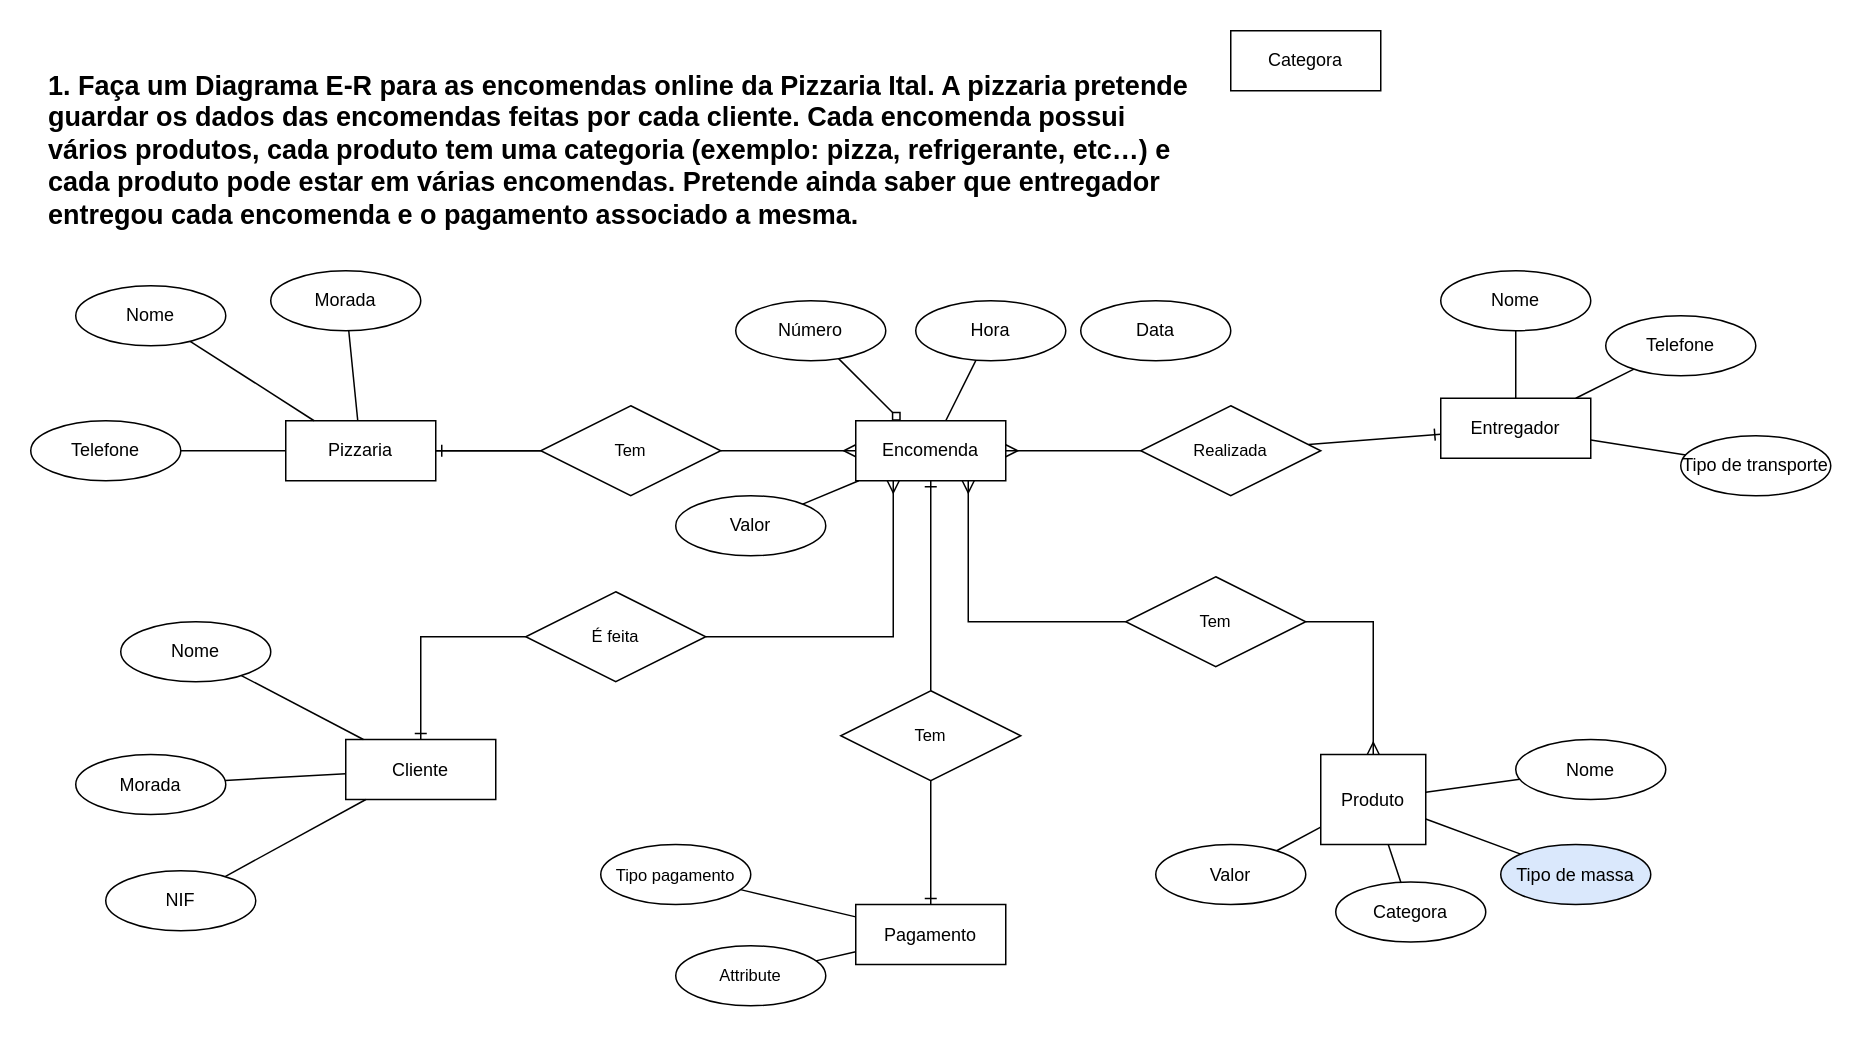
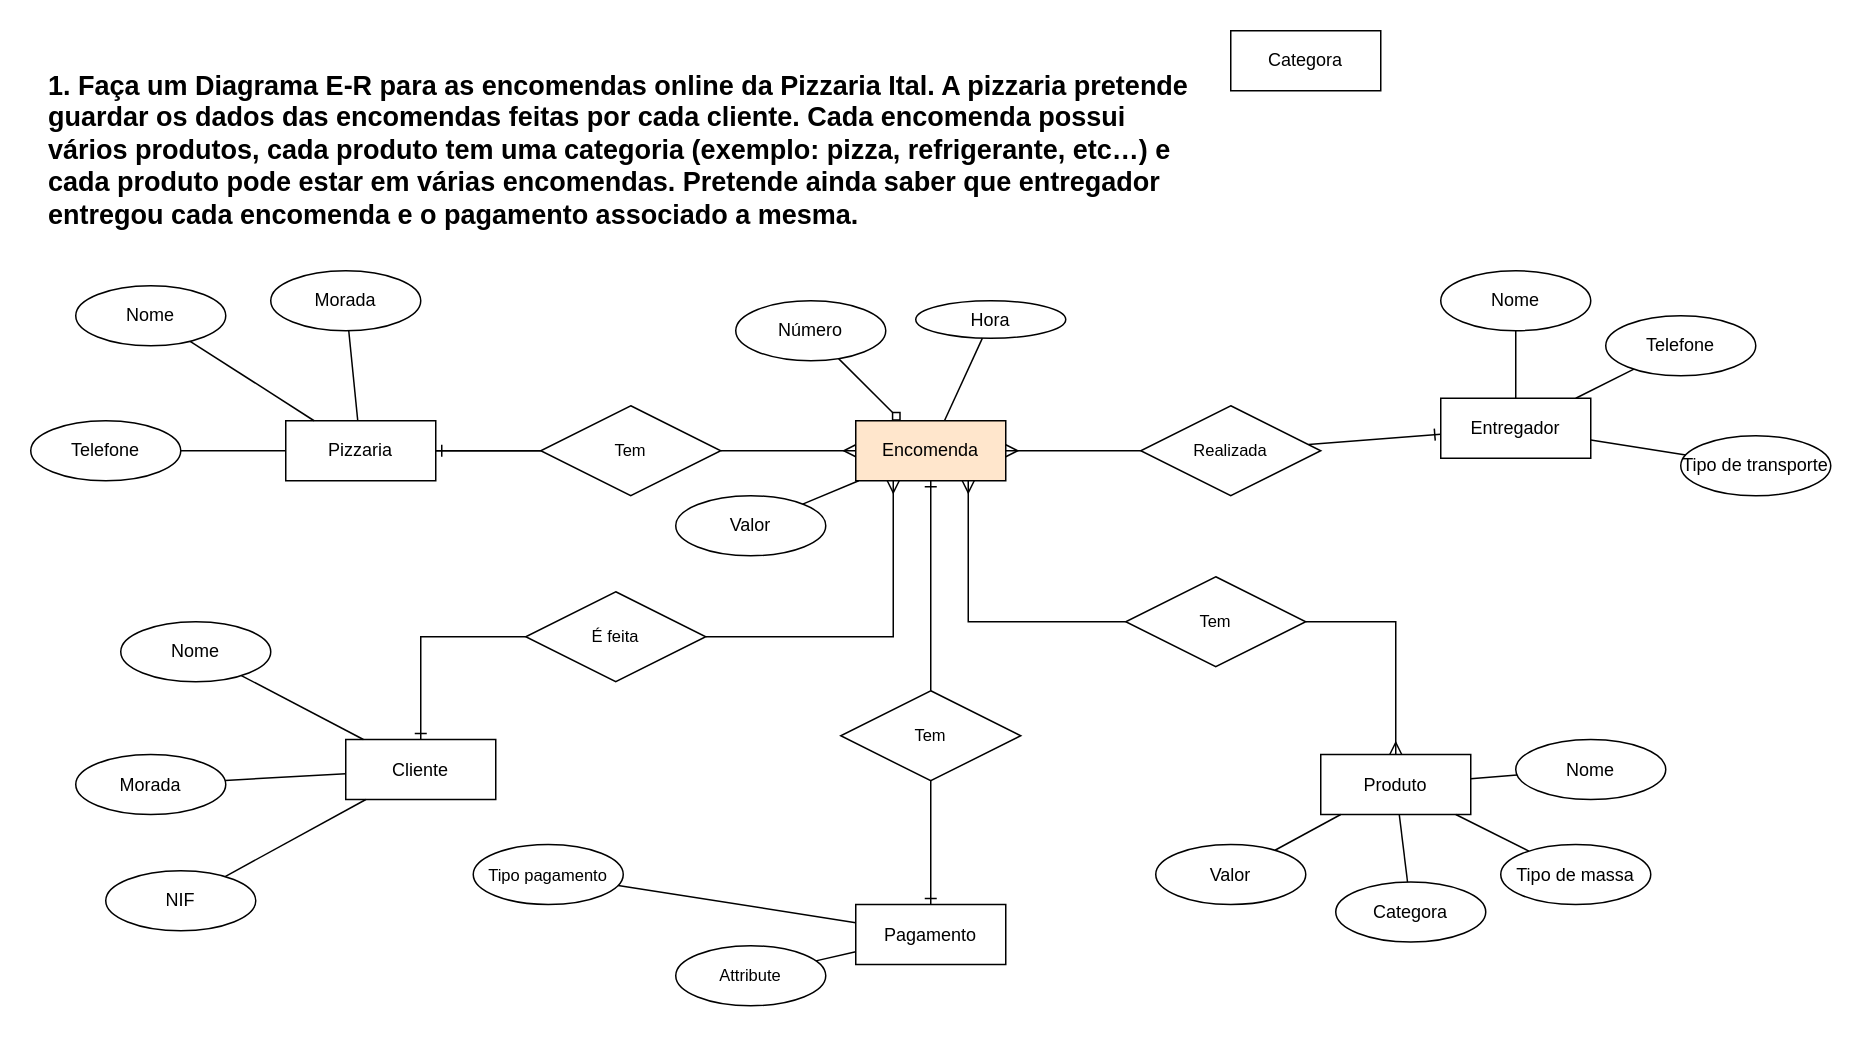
(991, 331) -> (991, 320)
(1156, 331) -> none
(931, 451) -> (931, 451)
(1373, 800) -> (1396, 785)
(676, 875) -> (548, 875)
(1576, 875) -> (1576, 875)
